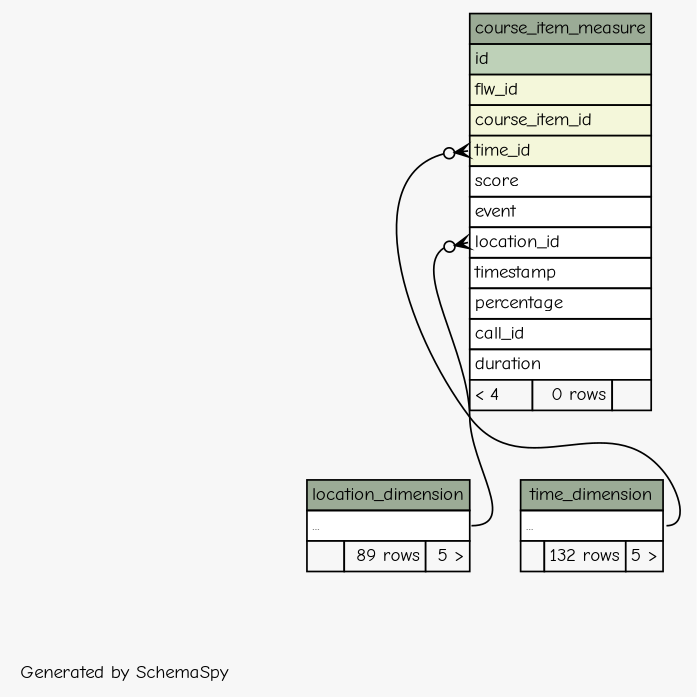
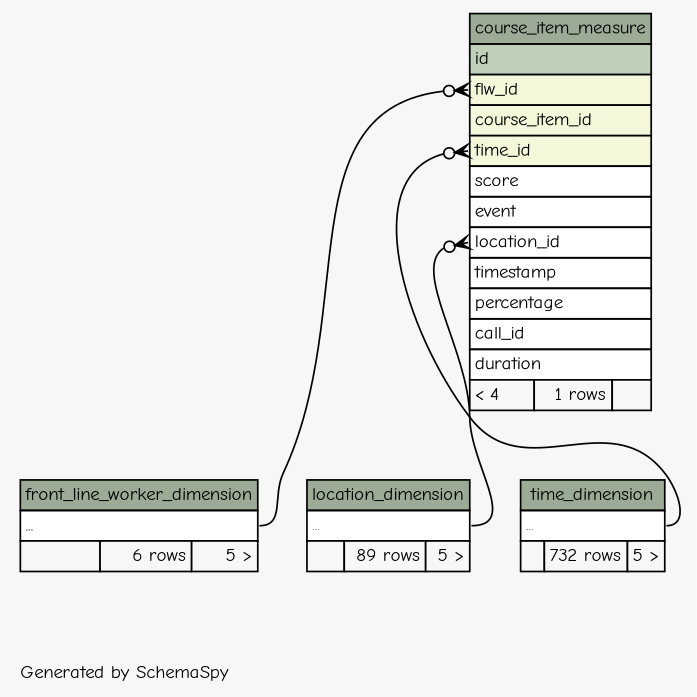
(579, 394) -> (581, 394)
none -> (139, 526)
(585, 555) -> (586, 555)
